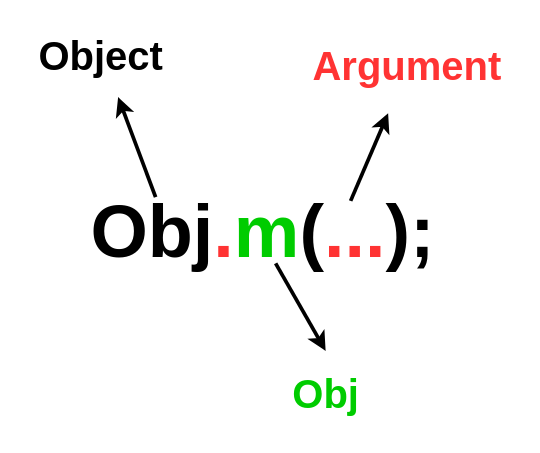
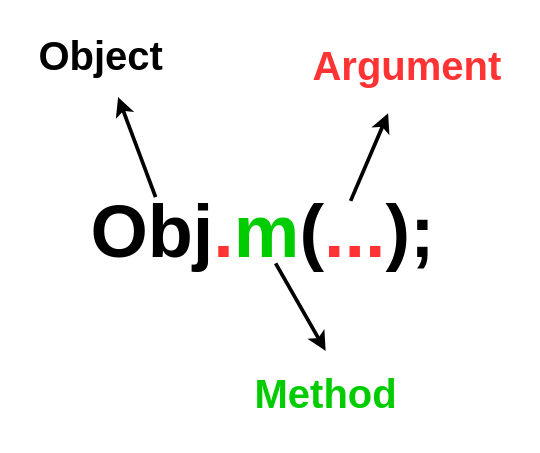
(326, 394) -> (326, 394)
